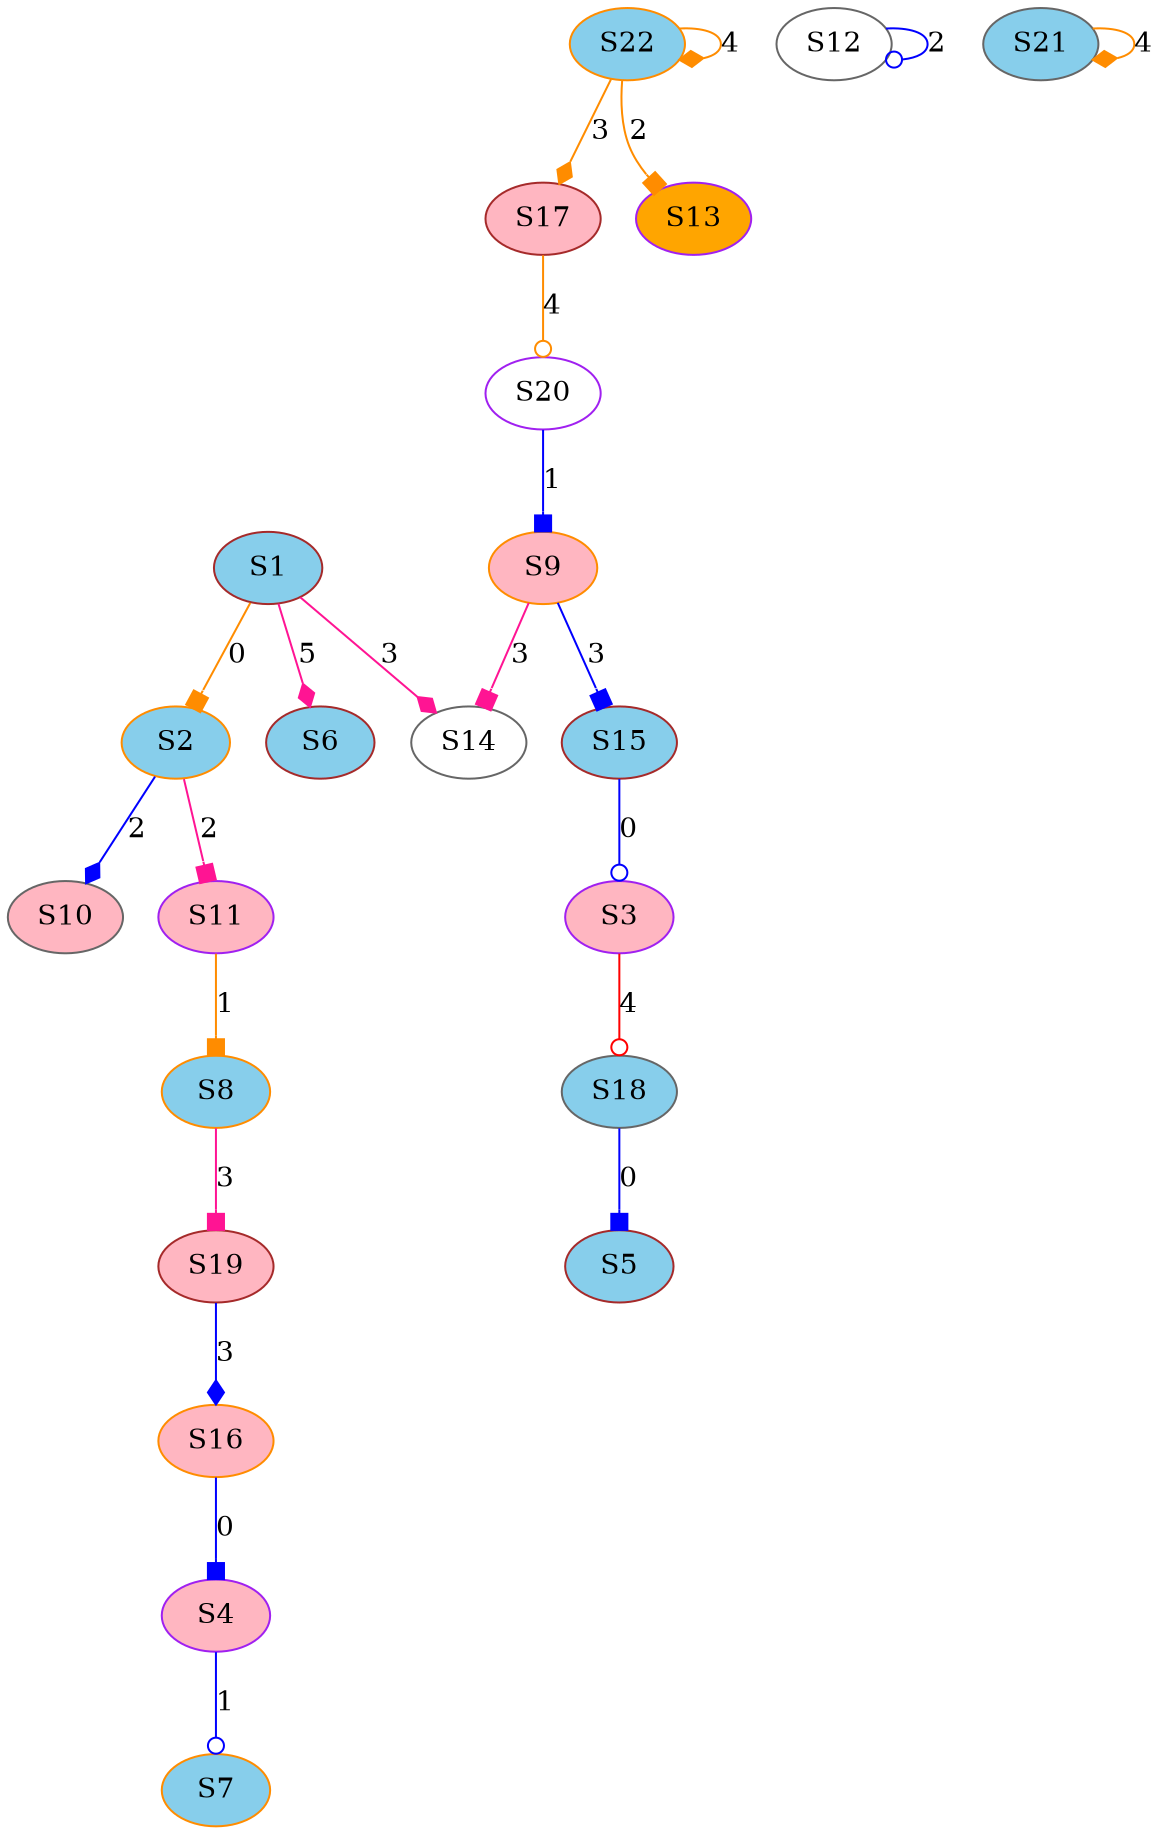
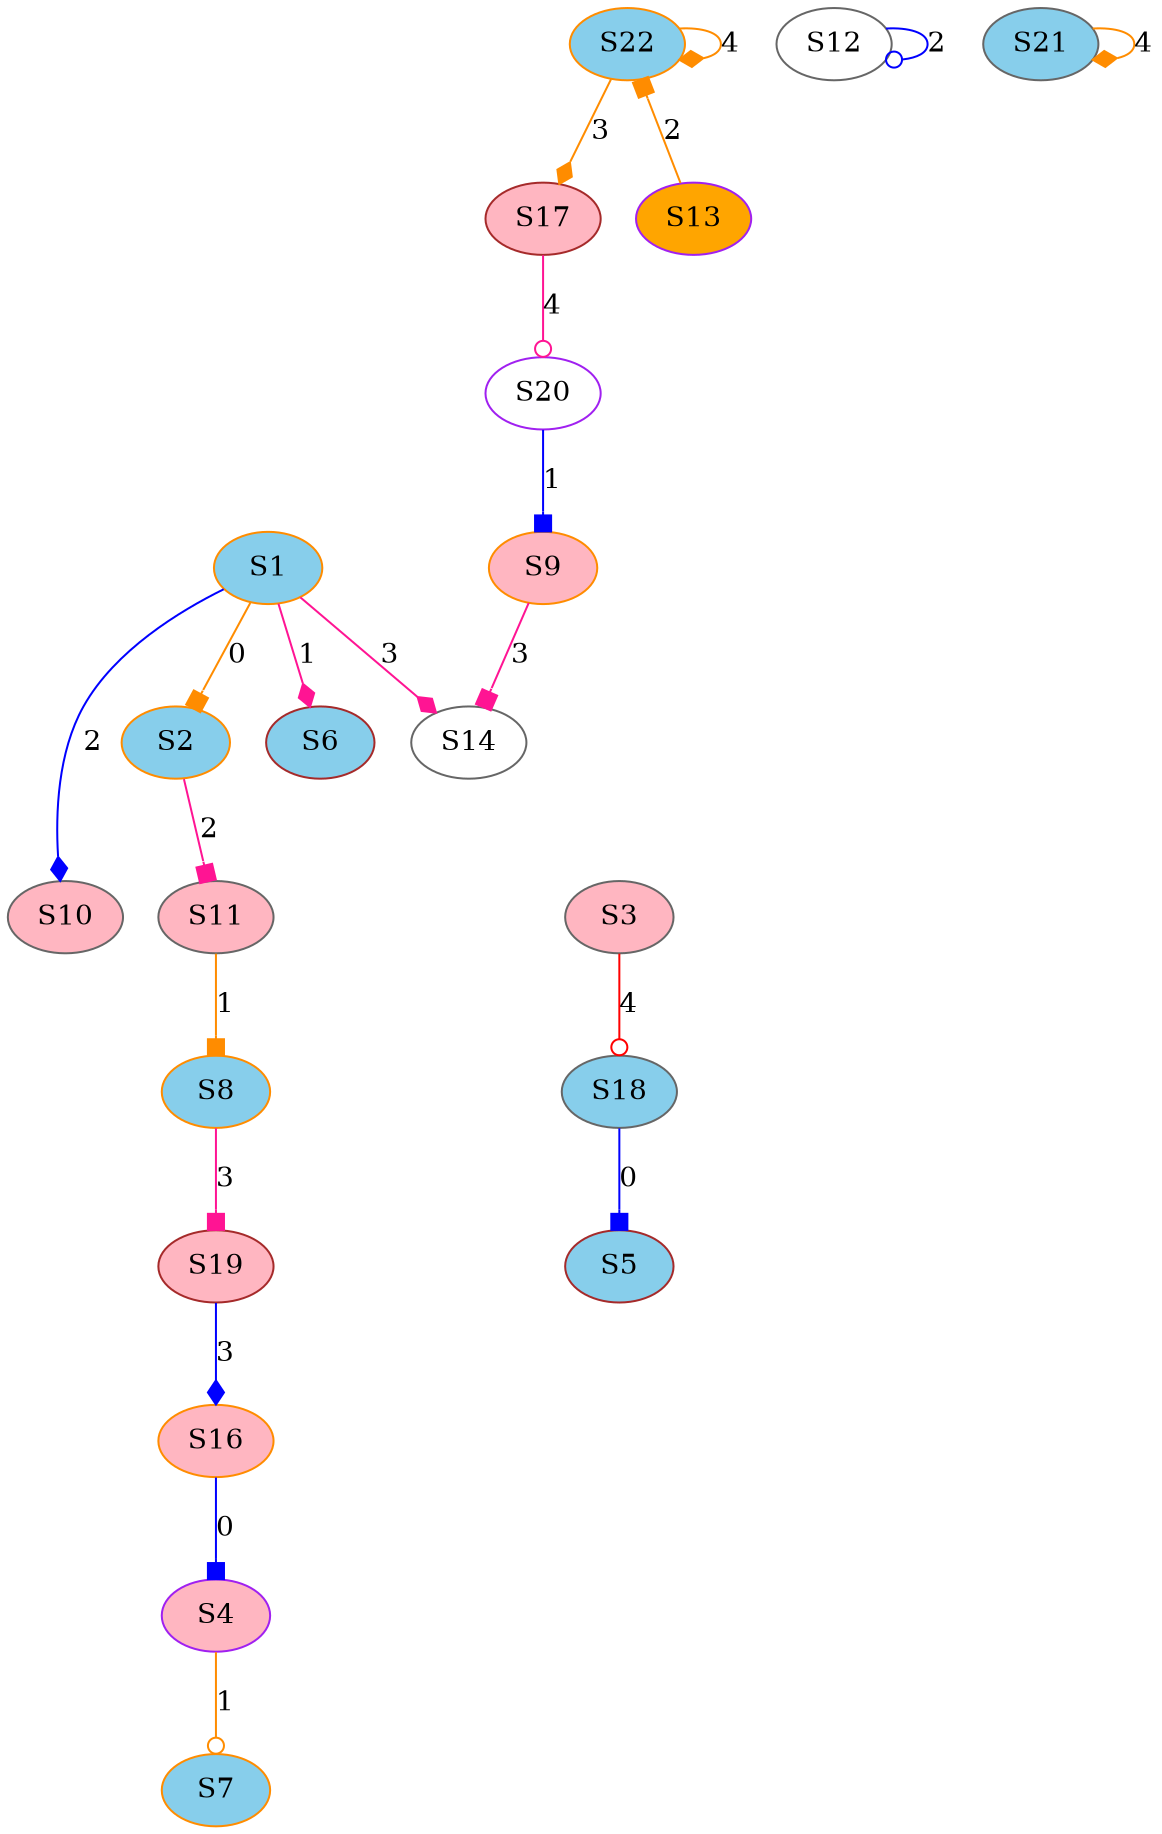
(625, 130) -> (664, 141)
(543, 298) -> (543, 298)
(268, 568) -> (268, 568)
(308, 655) -> (308, 655)
(619, 743) -> none
(127, 819) -> (92, 693)
(216, 917) -> (216, 917)
(619, 917) -> (619, 917)
(216, 1695) -> (216, 1695)
